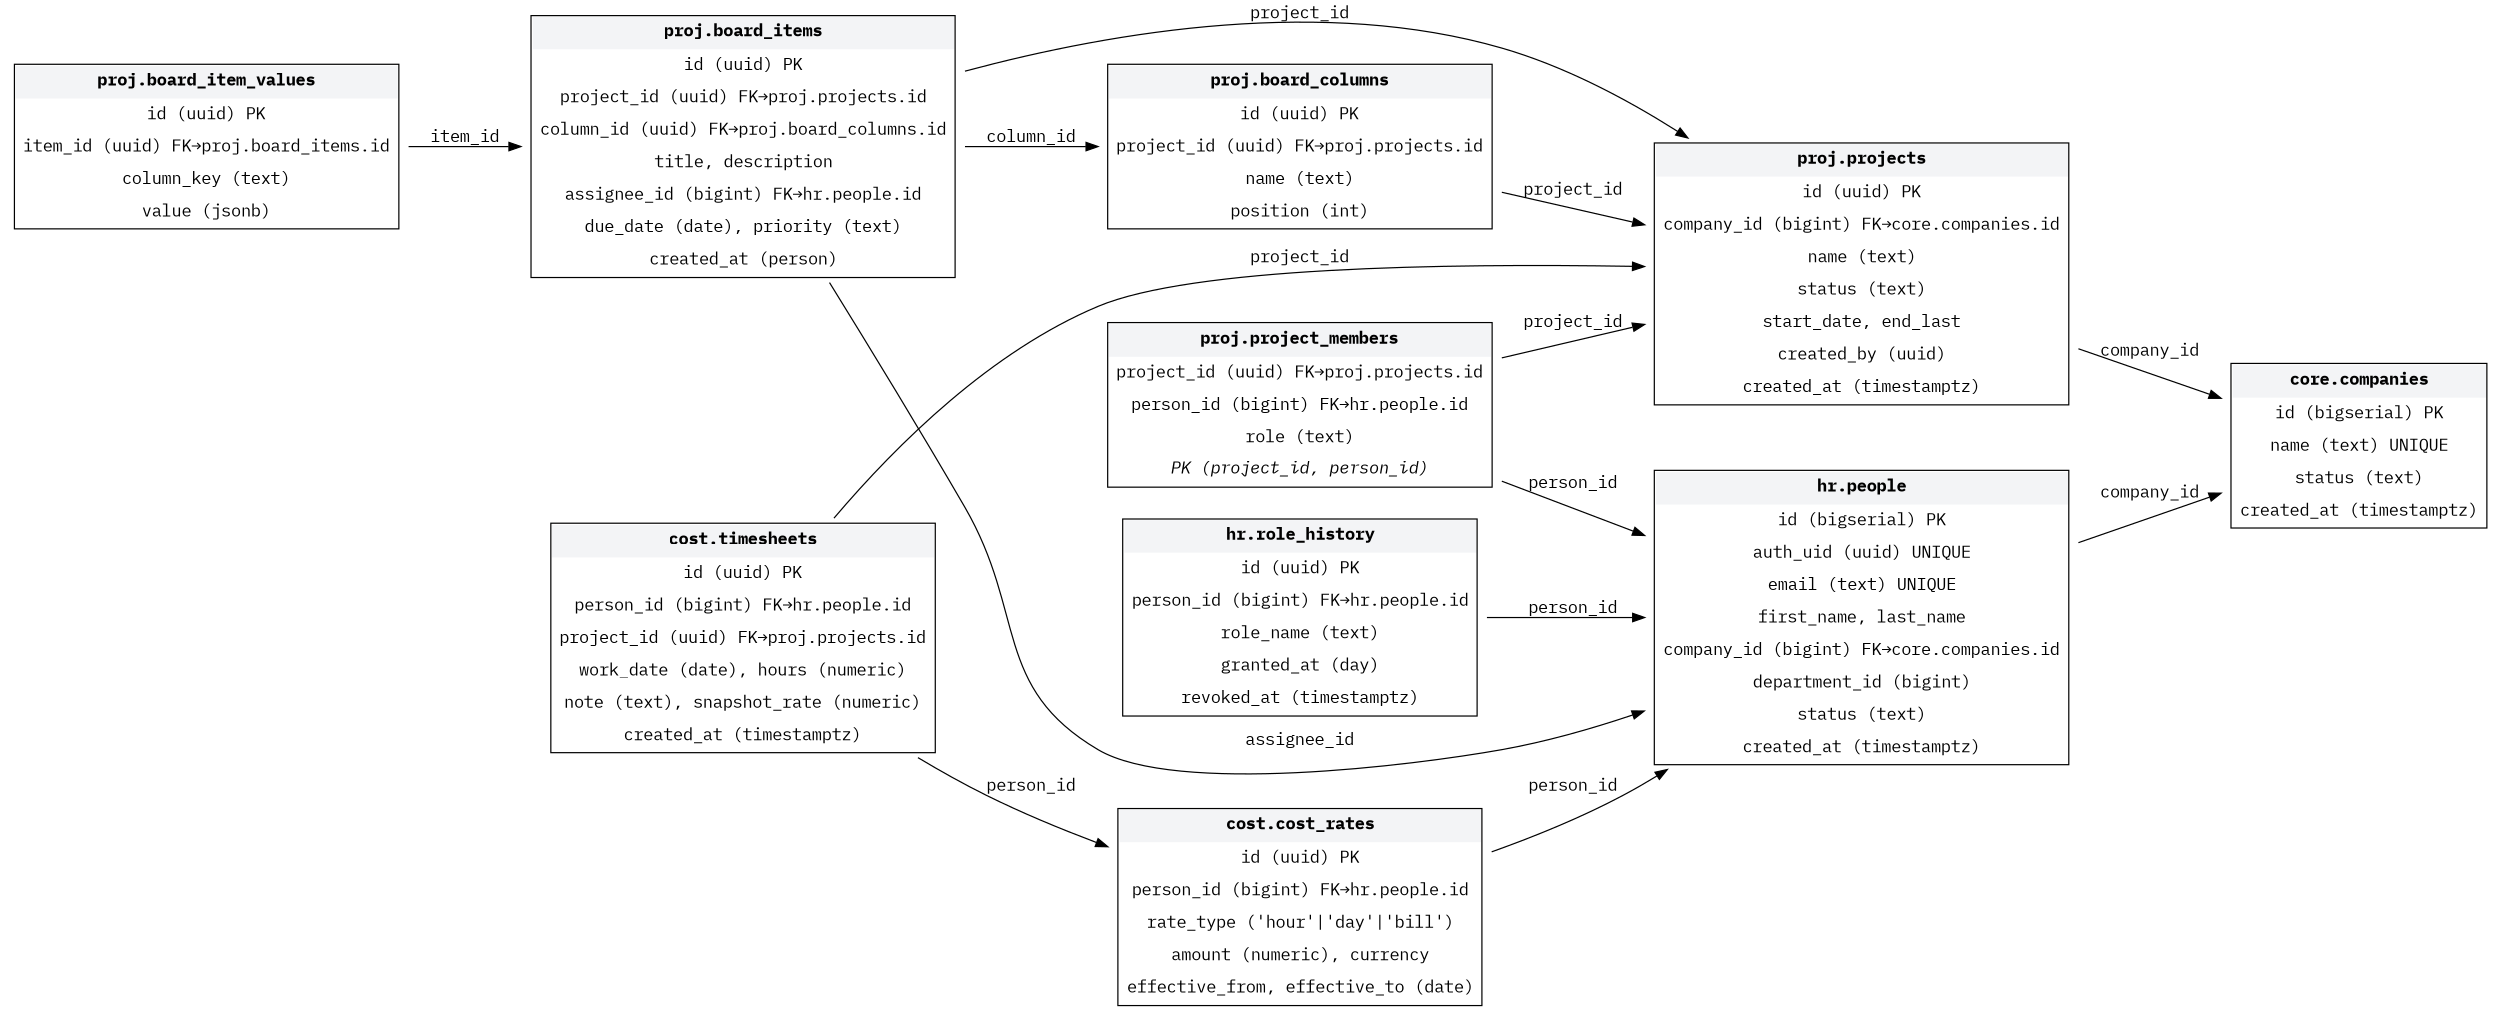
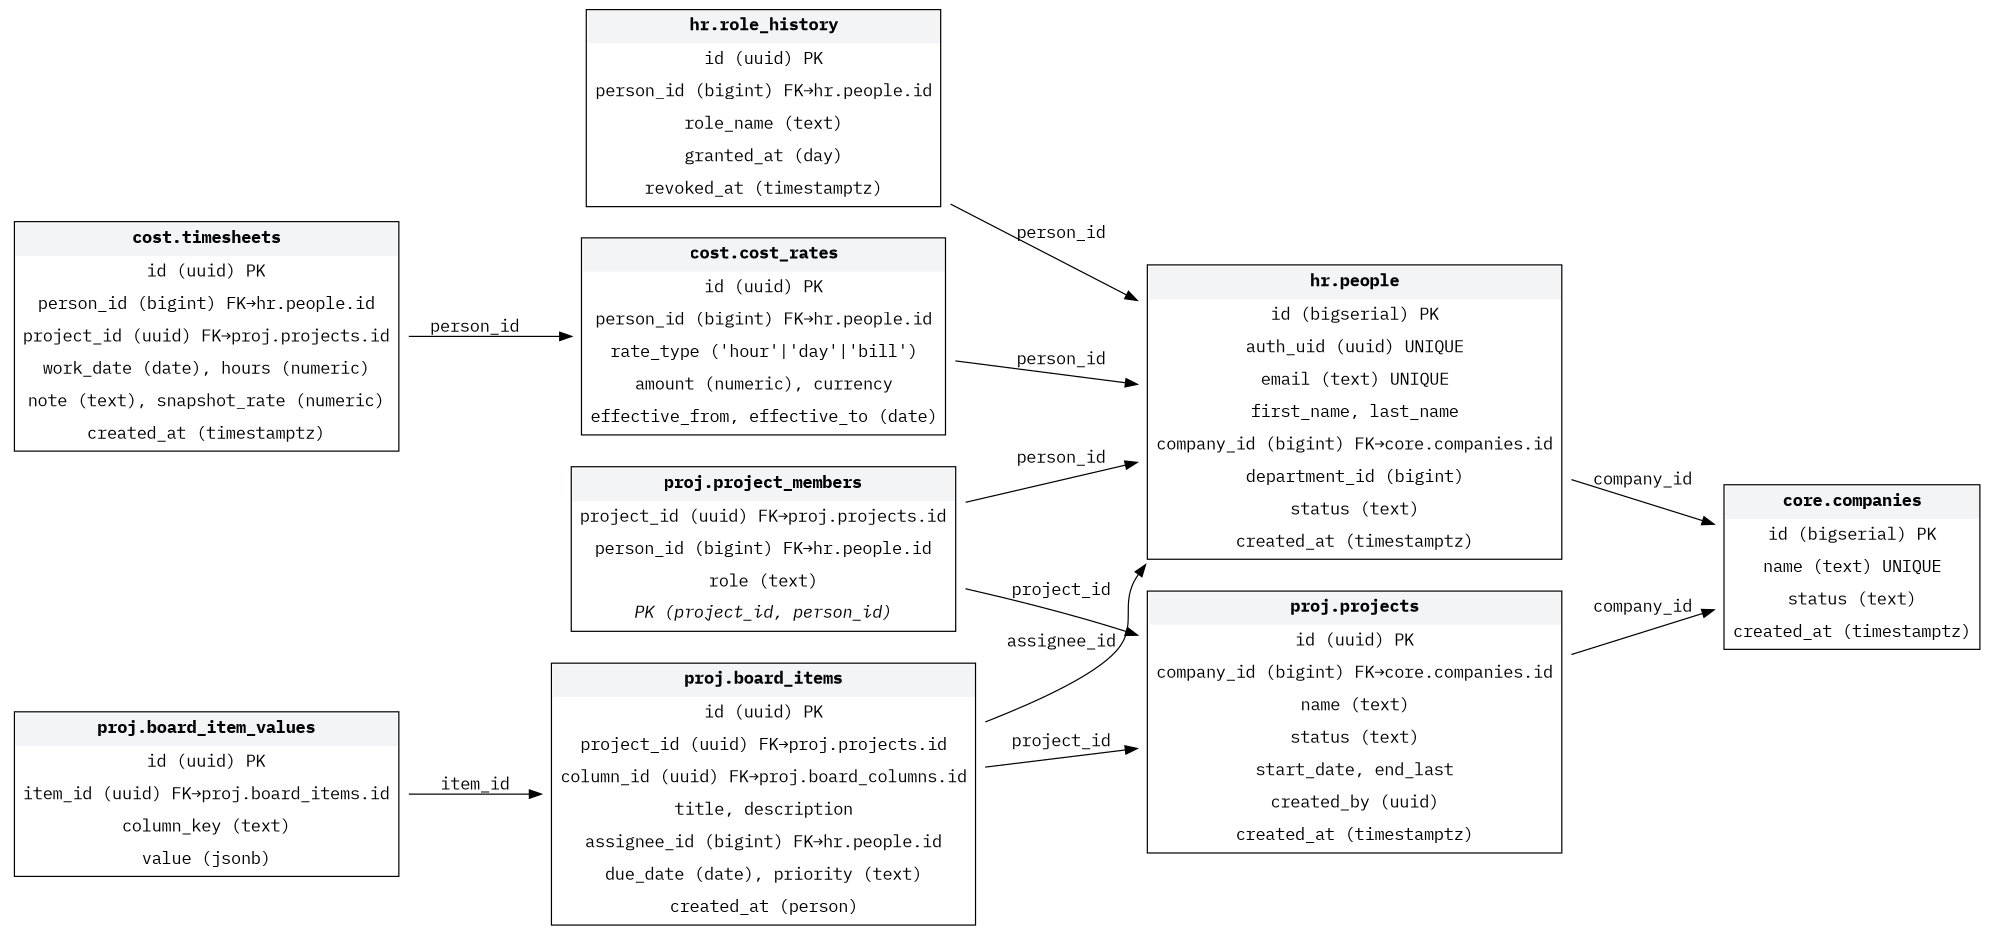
(1300, 147) -> none
(1193, 283) -> none
